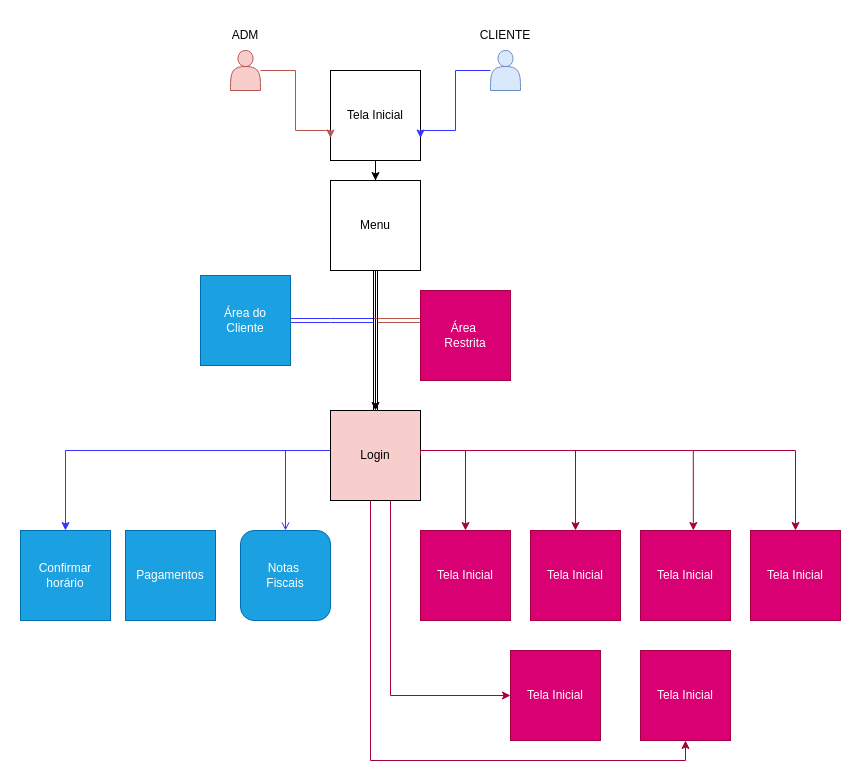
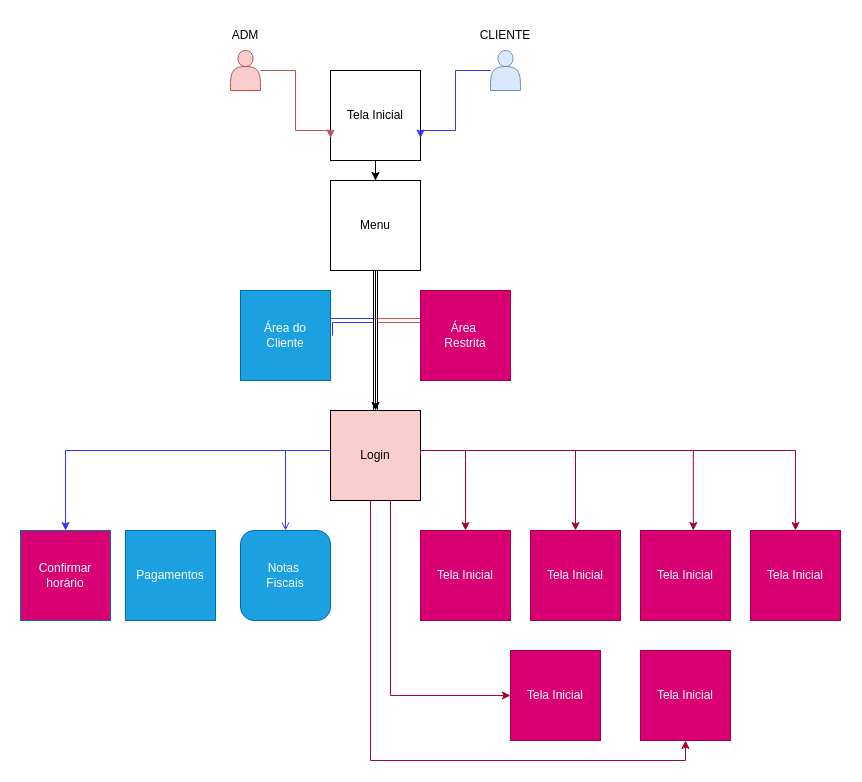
(246, 321) -> (286, 336)
(66, 576) -> (66, 576)
